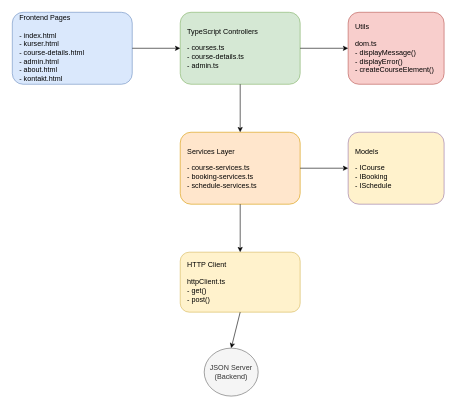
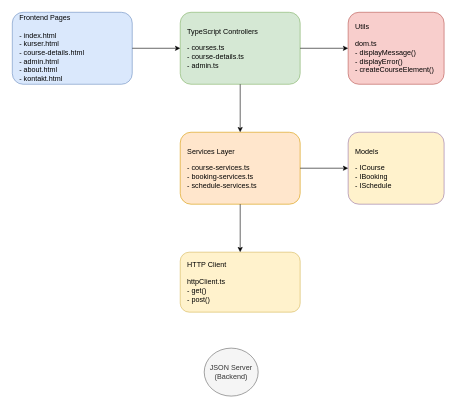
(236, 328) -> none
